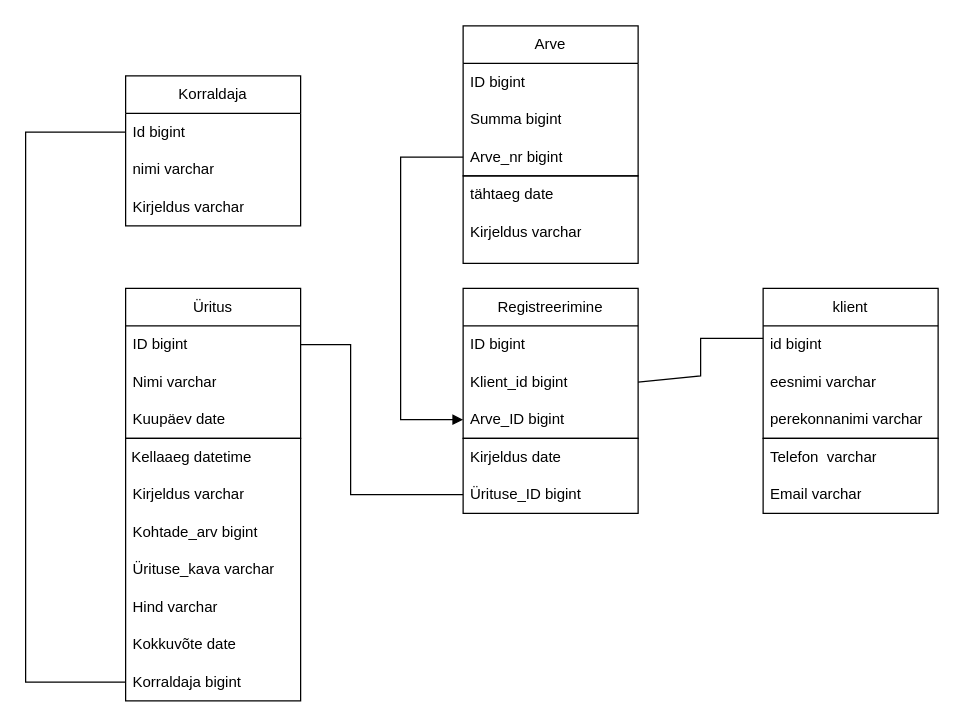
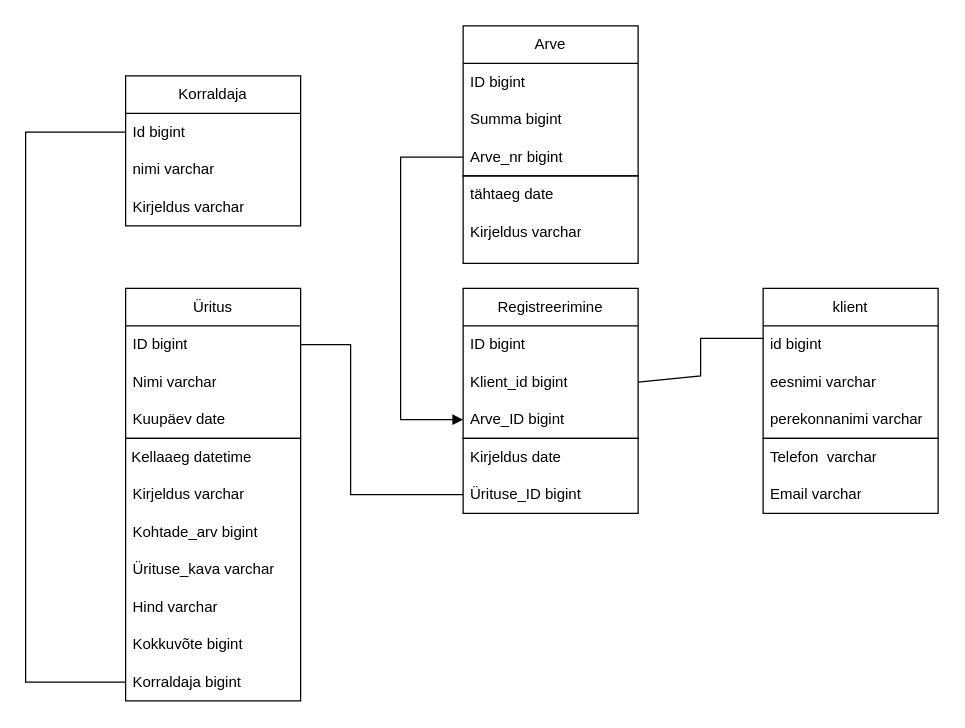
(190, 644) -> (194, 644)
